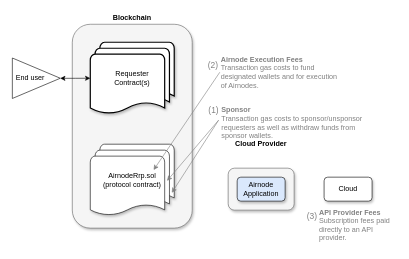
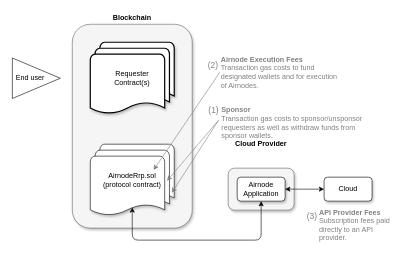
(84, 78) -> none
(261, 189) -> (261, 189)
none -> (318, 189)
none -> (260, 239)
